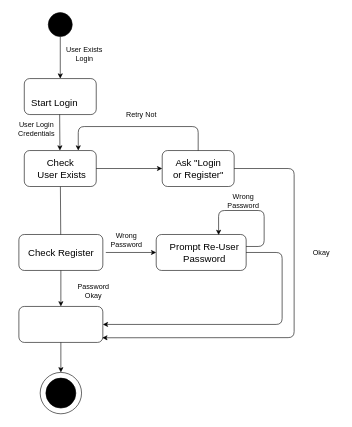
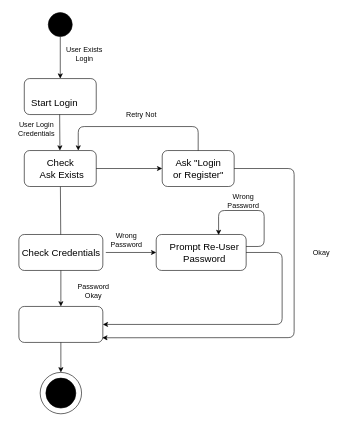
(61, 168) -> (61, 168)
(61, 252) -> (61, 252)
